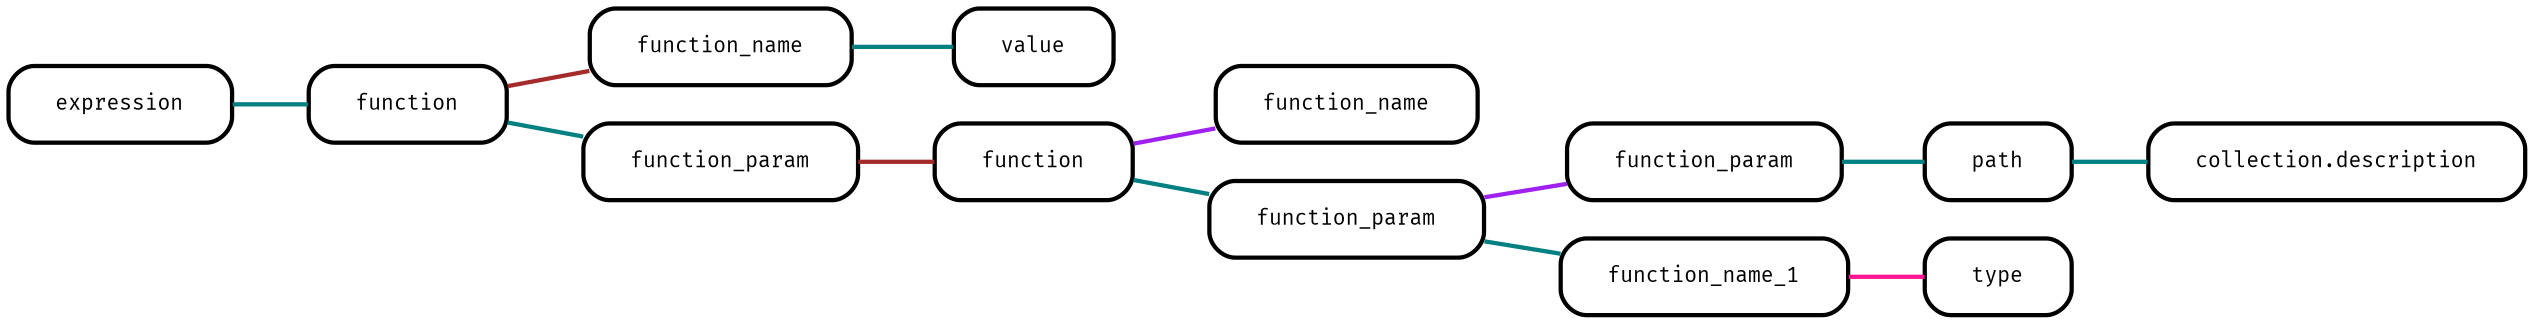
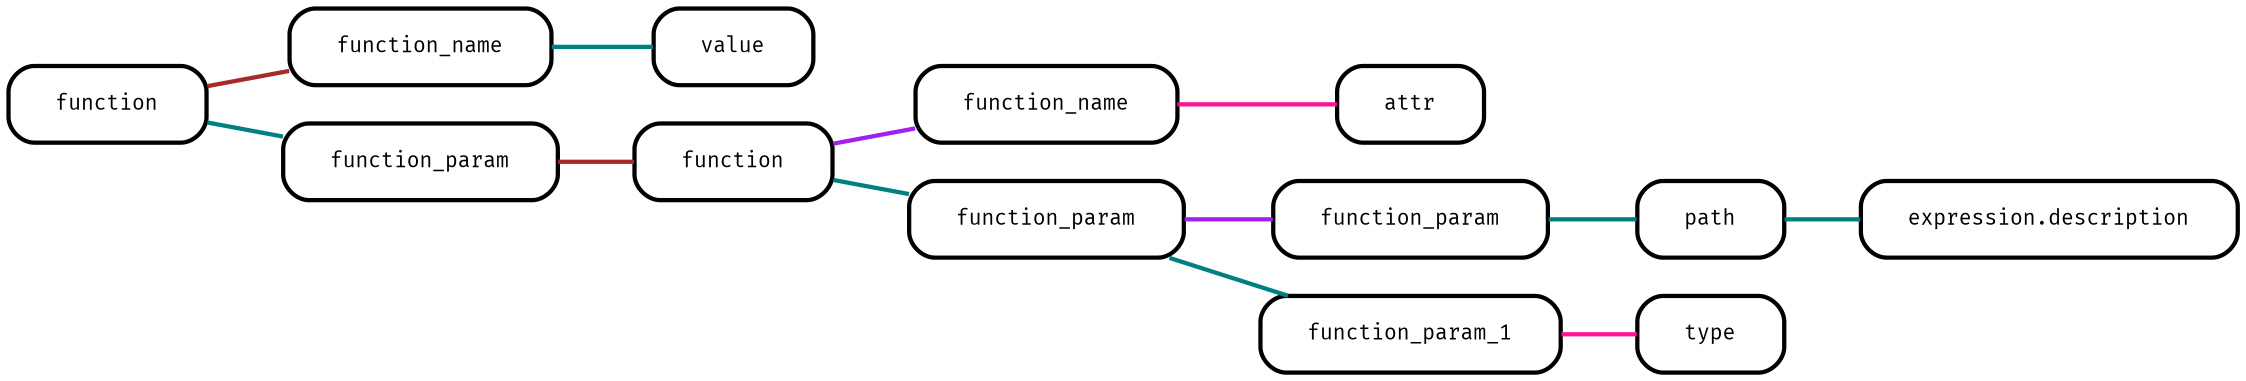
(120, 104) -> none
none -> (1411, 104)
(2337, 162) -> (2049, 219)
(1704, 277) -> (1411, 334)
